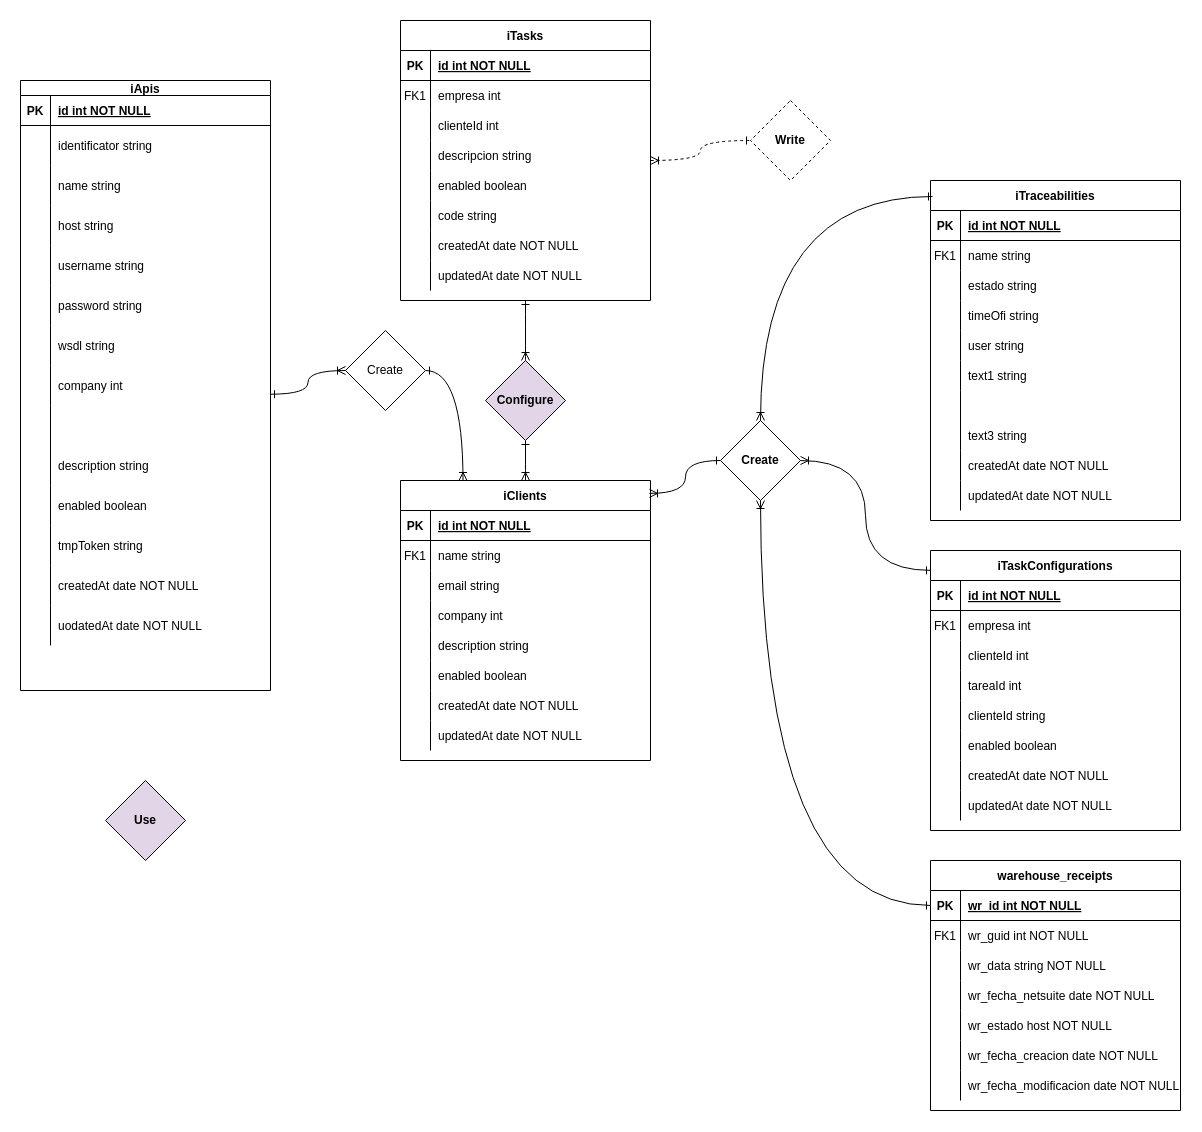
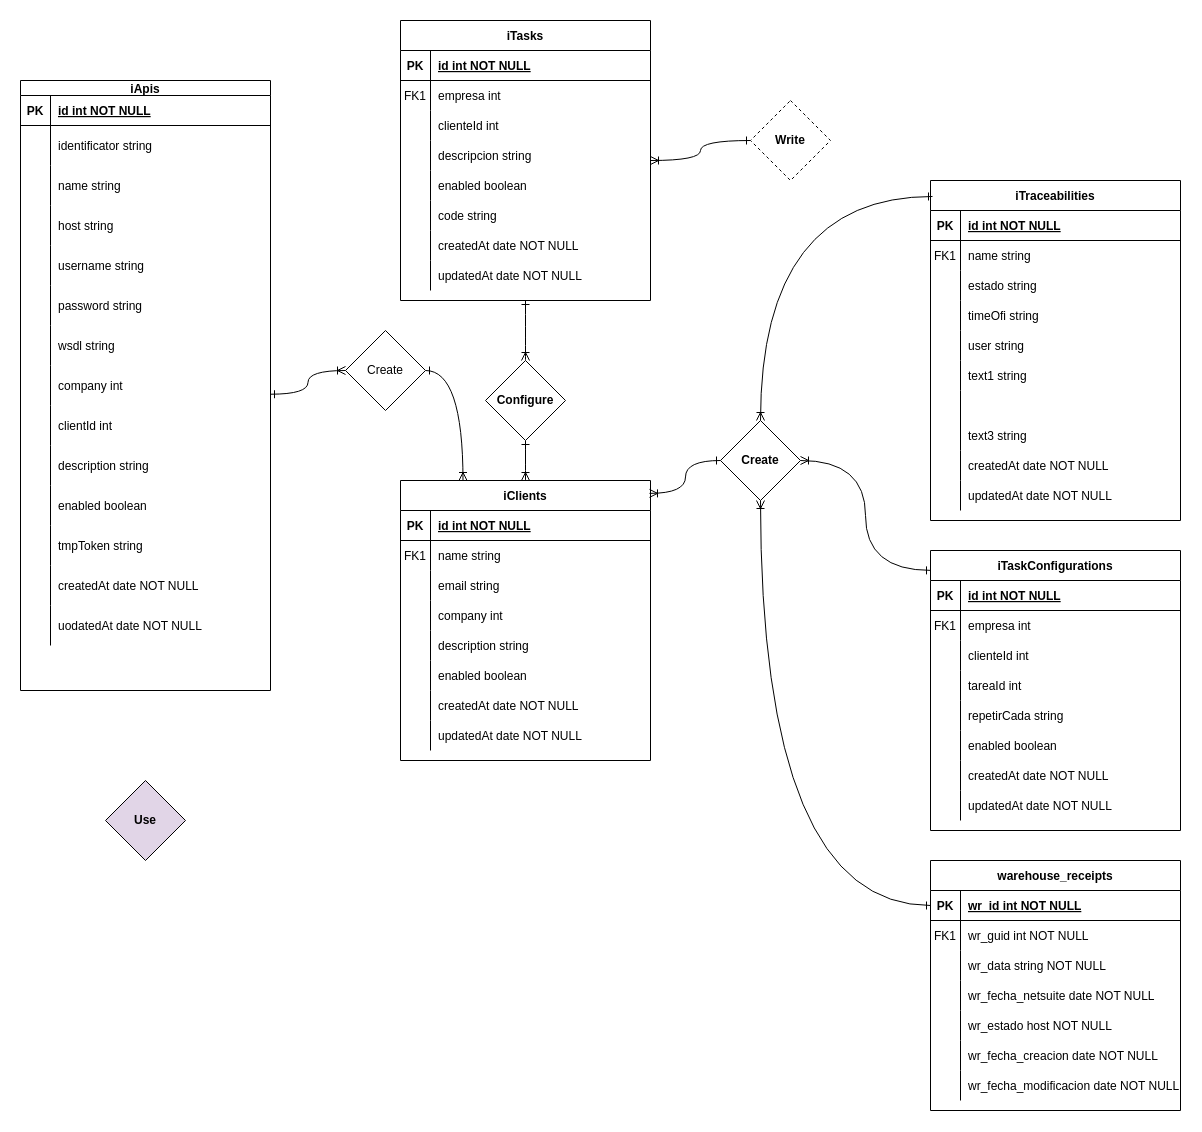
(701, 151) -> (701, 151)
(526, 401) -> (526, 401)
none -> (161, 426)
(1016, 716) -> (1024, 716)
